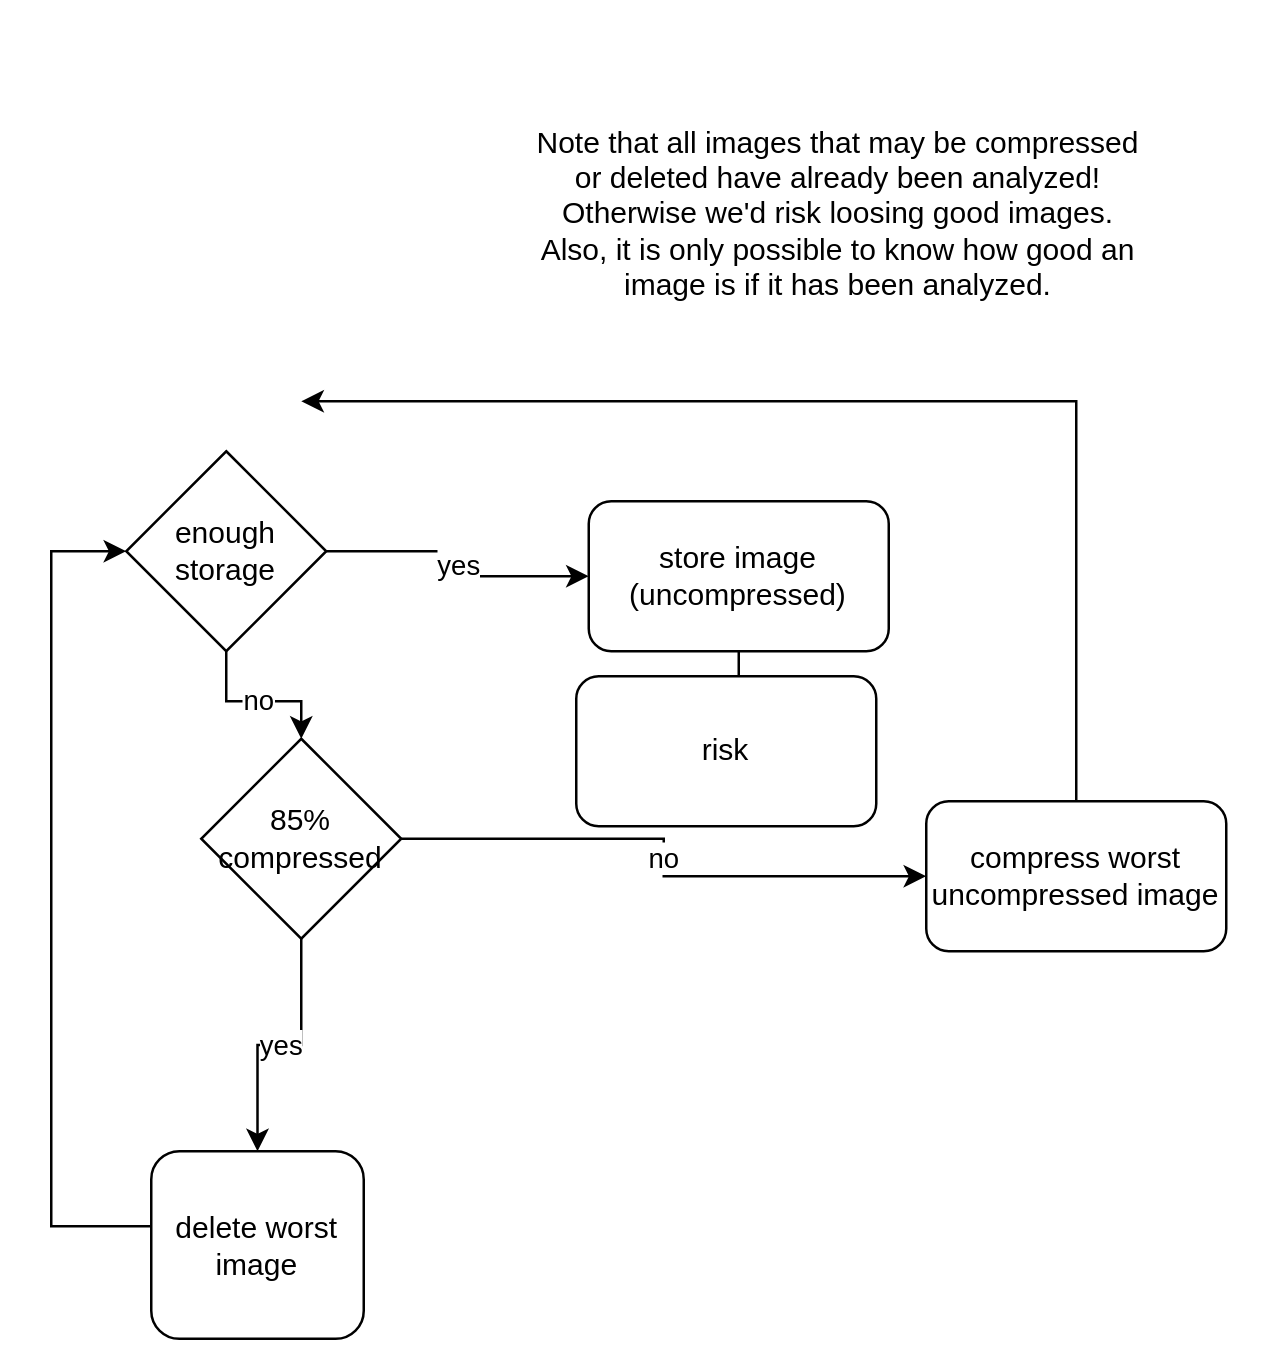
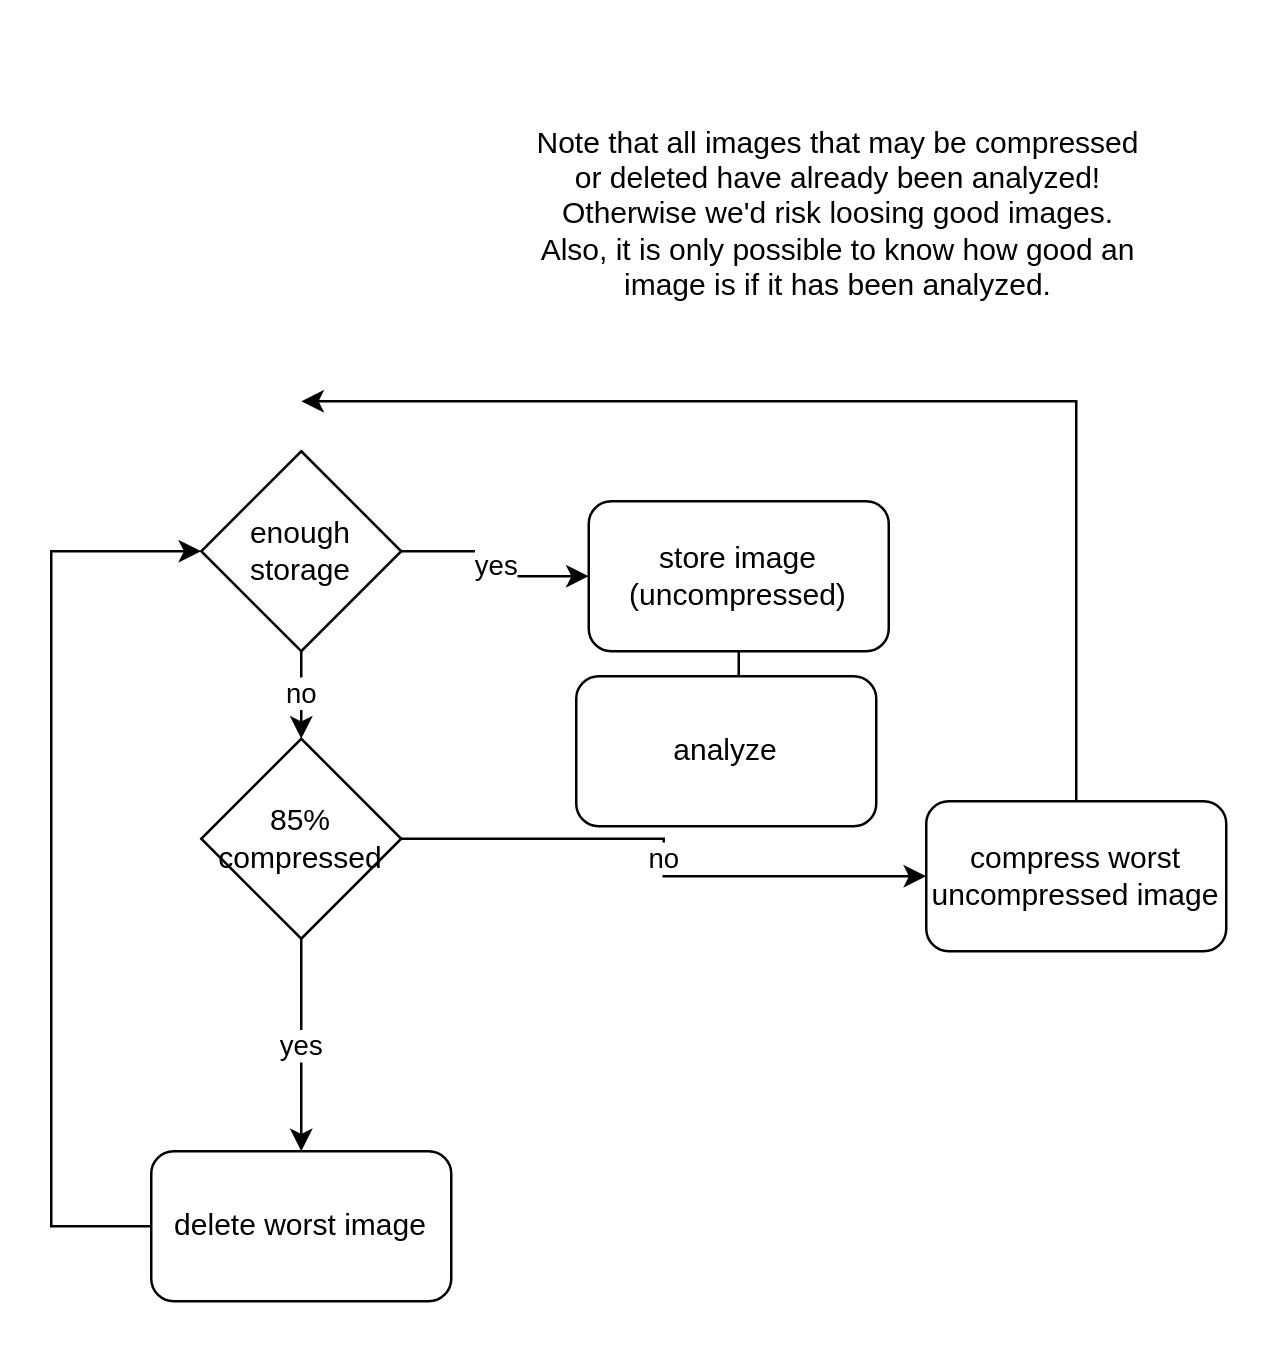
(226, 551) -> (301, 551)
(726, 751) -> (726, 751)
(258, 1245) -> (301, 1226)
